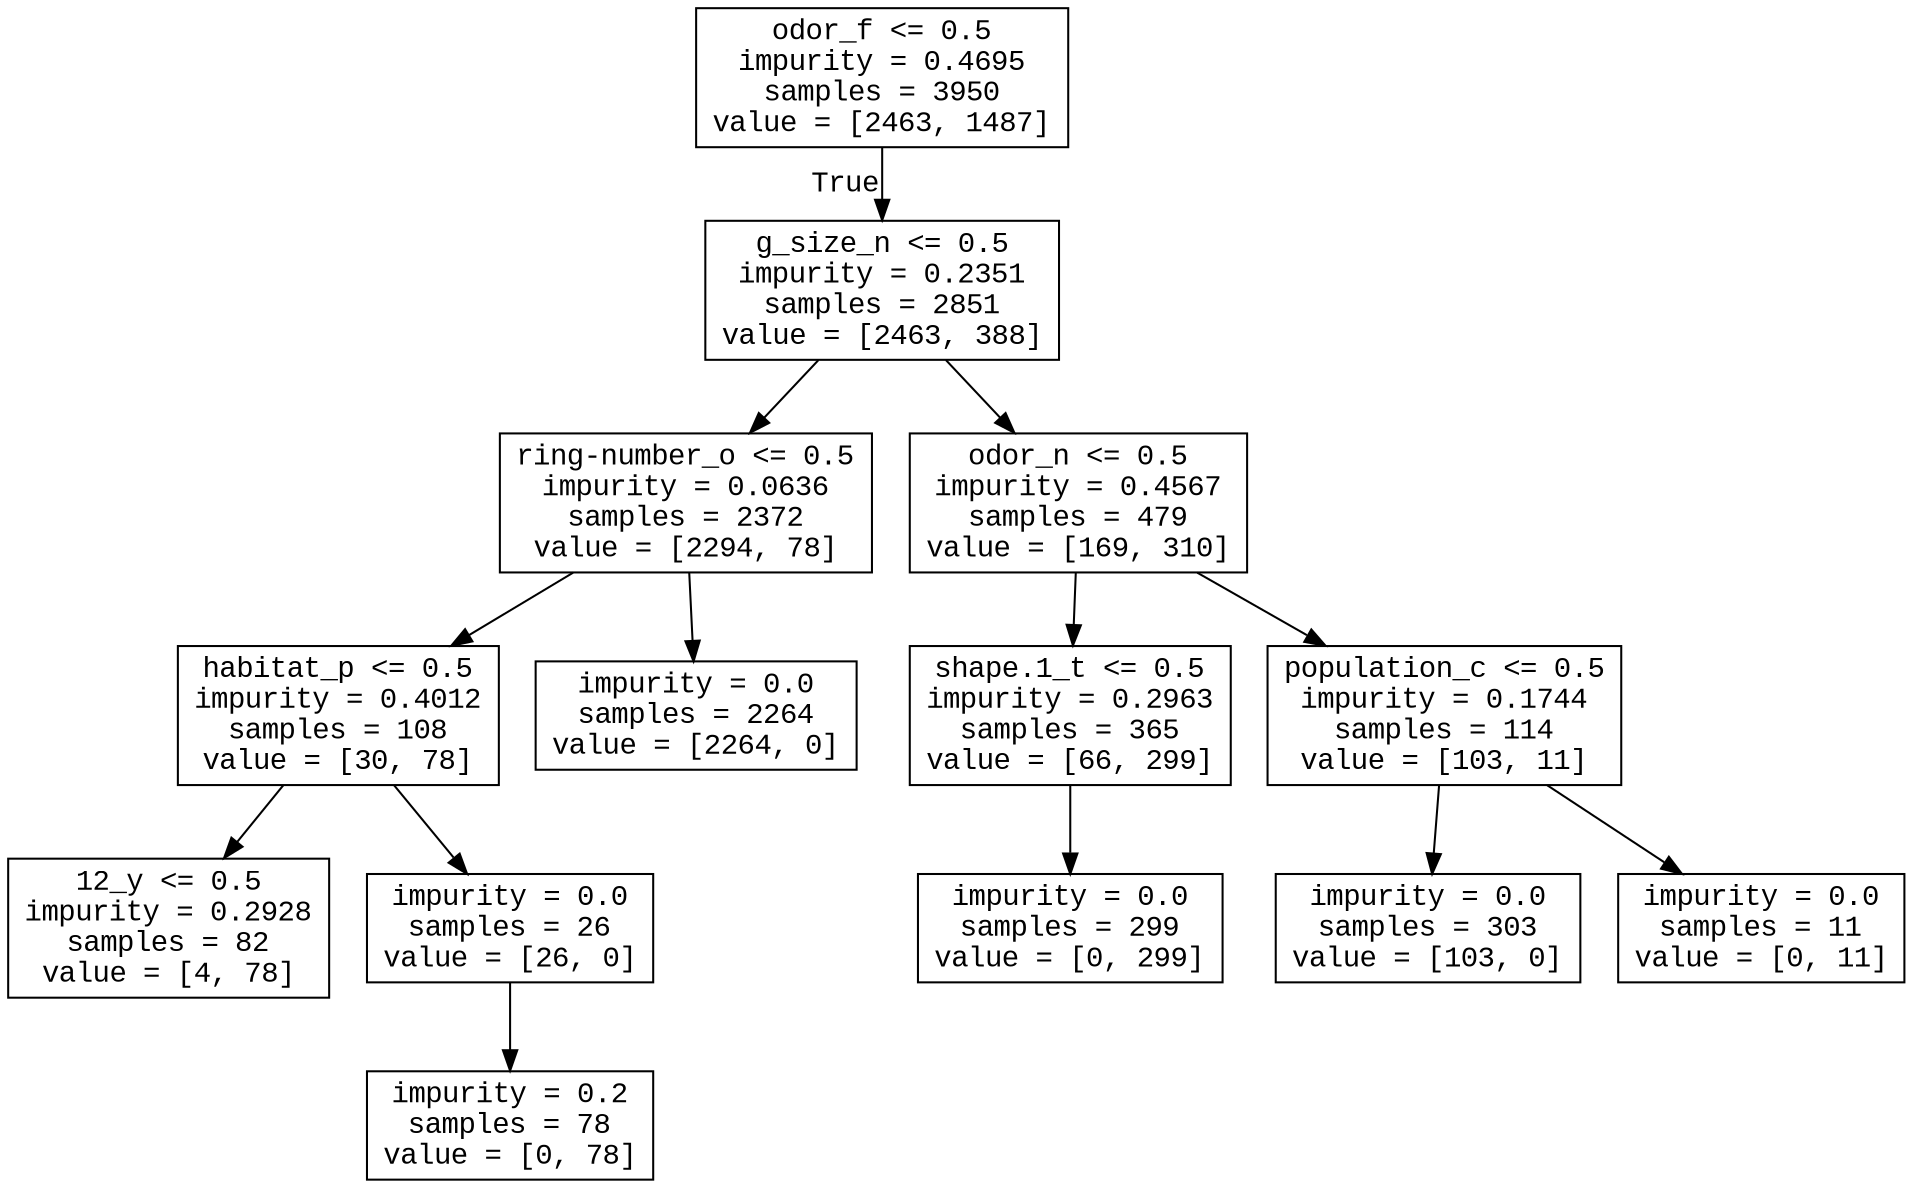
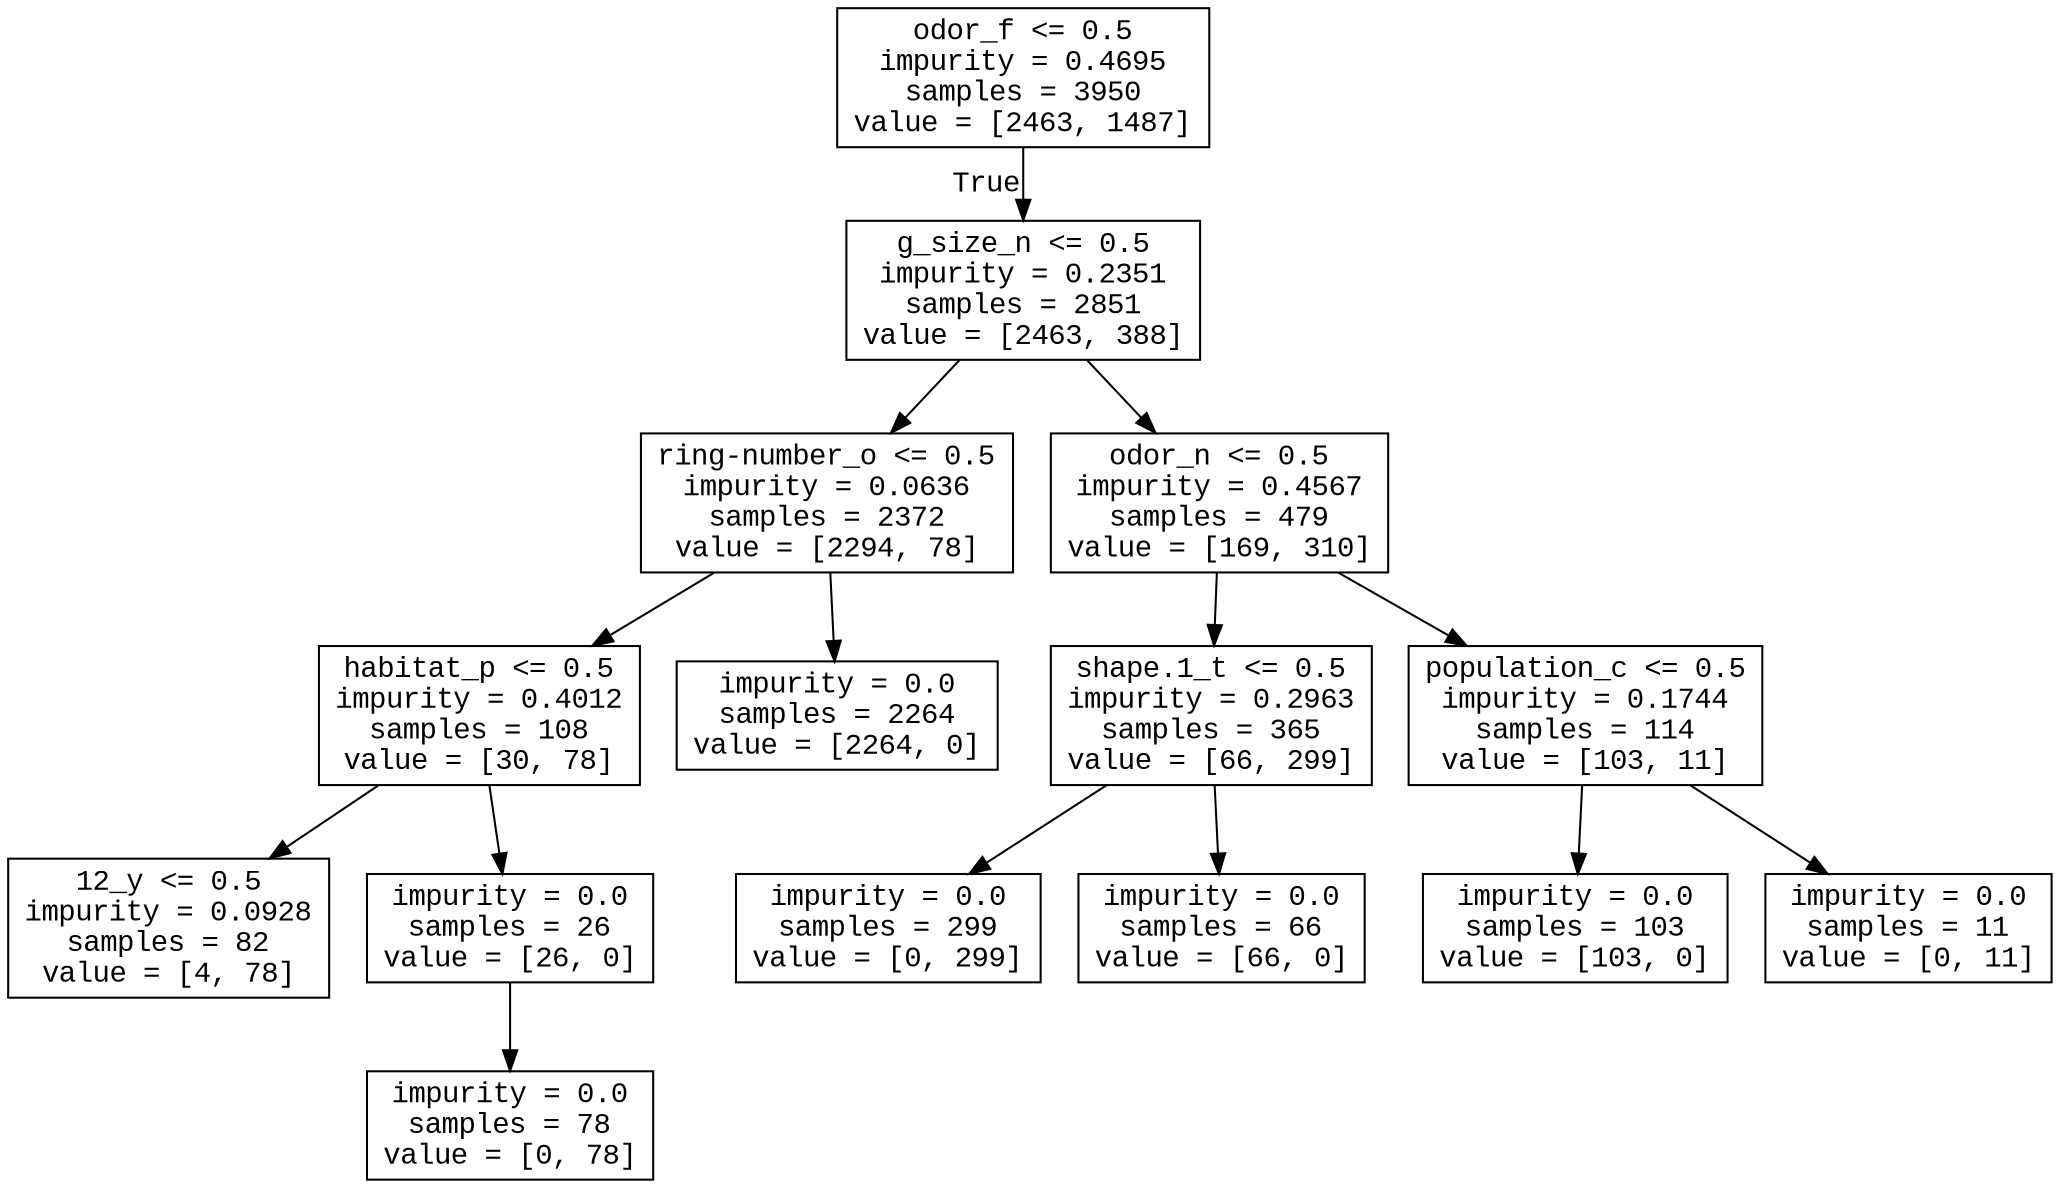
(169, 928) -> (169, 928)
none -> (1222, 928)
(1428, 928) -> (1575, 928)
(510, 1125) -> (510, 1125)
